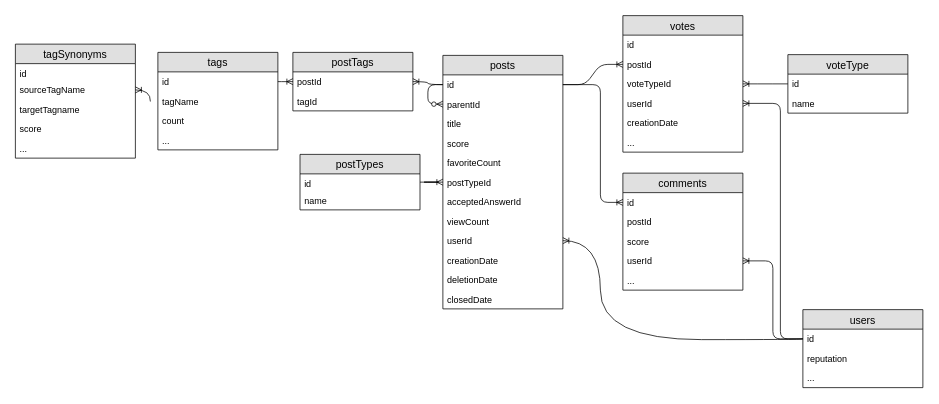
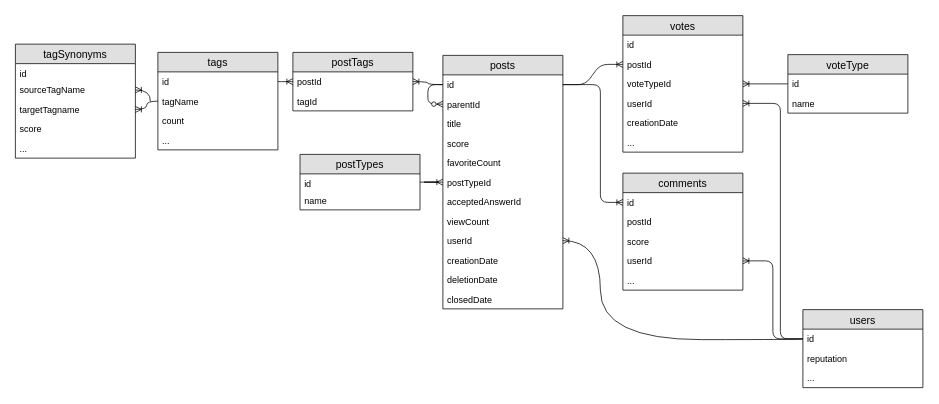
none -> (147, 105)
